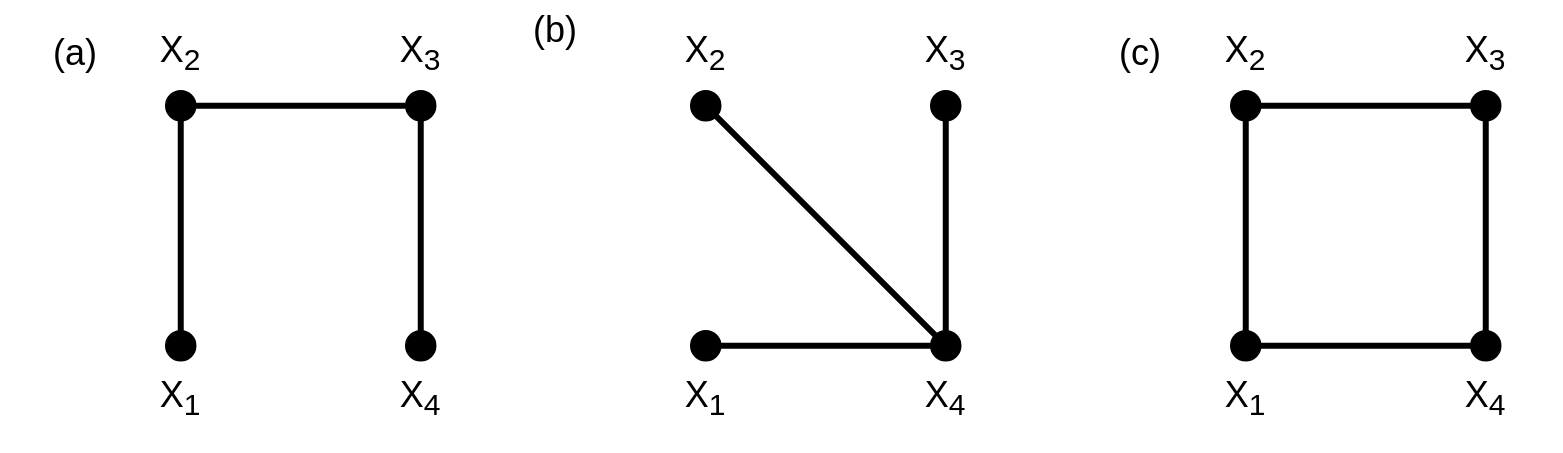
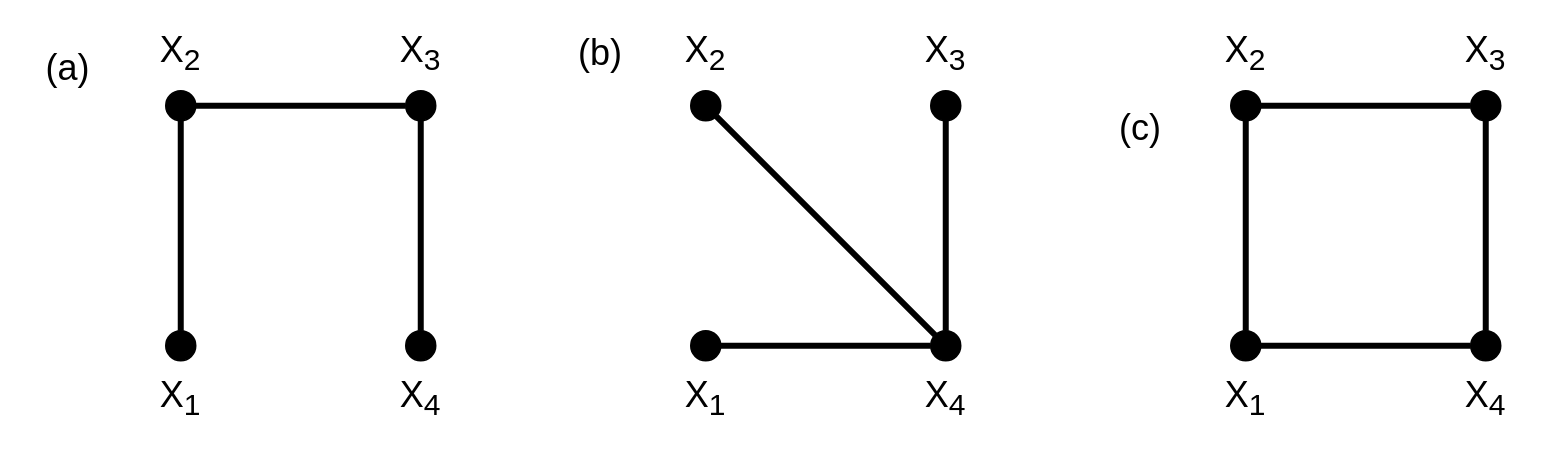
(556, 31) -> (601, 53)
(76, 53) -> (68, 68)
(1141, 53) -> (1141, 128)
